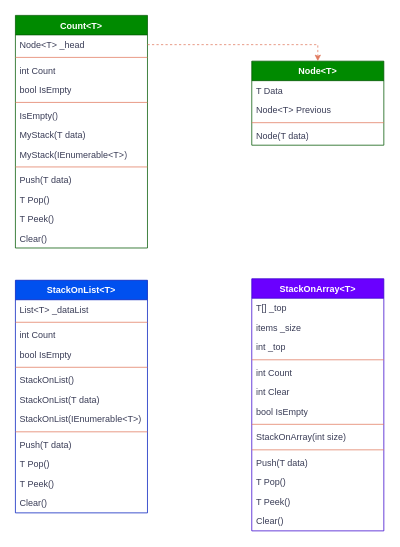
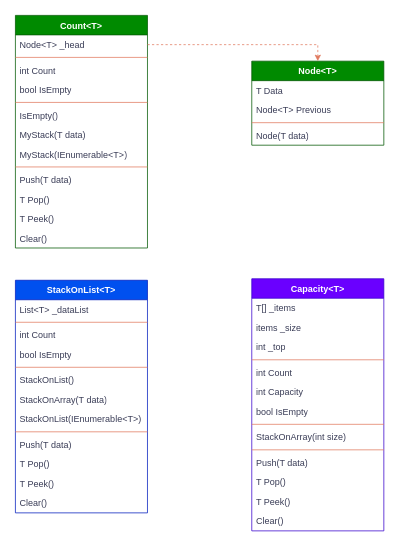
(318, 289) -> (318, 289)
(275, 309) -> (279, 309)
(275, 393) -> (283, 393)
(65, 400) -> (69, 400)
